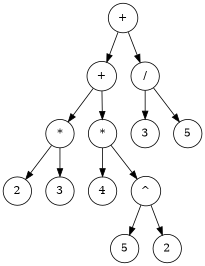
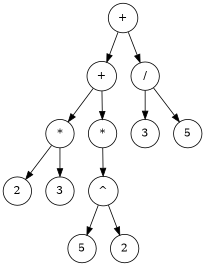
(103, 191) -> none
